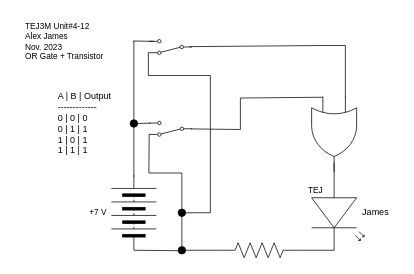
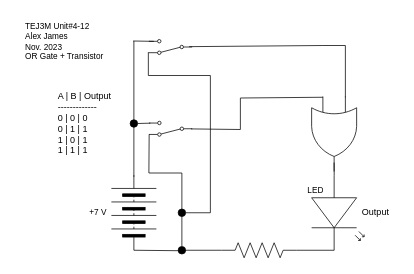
(316, 190) -> (316, 190)
(376, 213) -> (376, 213)
